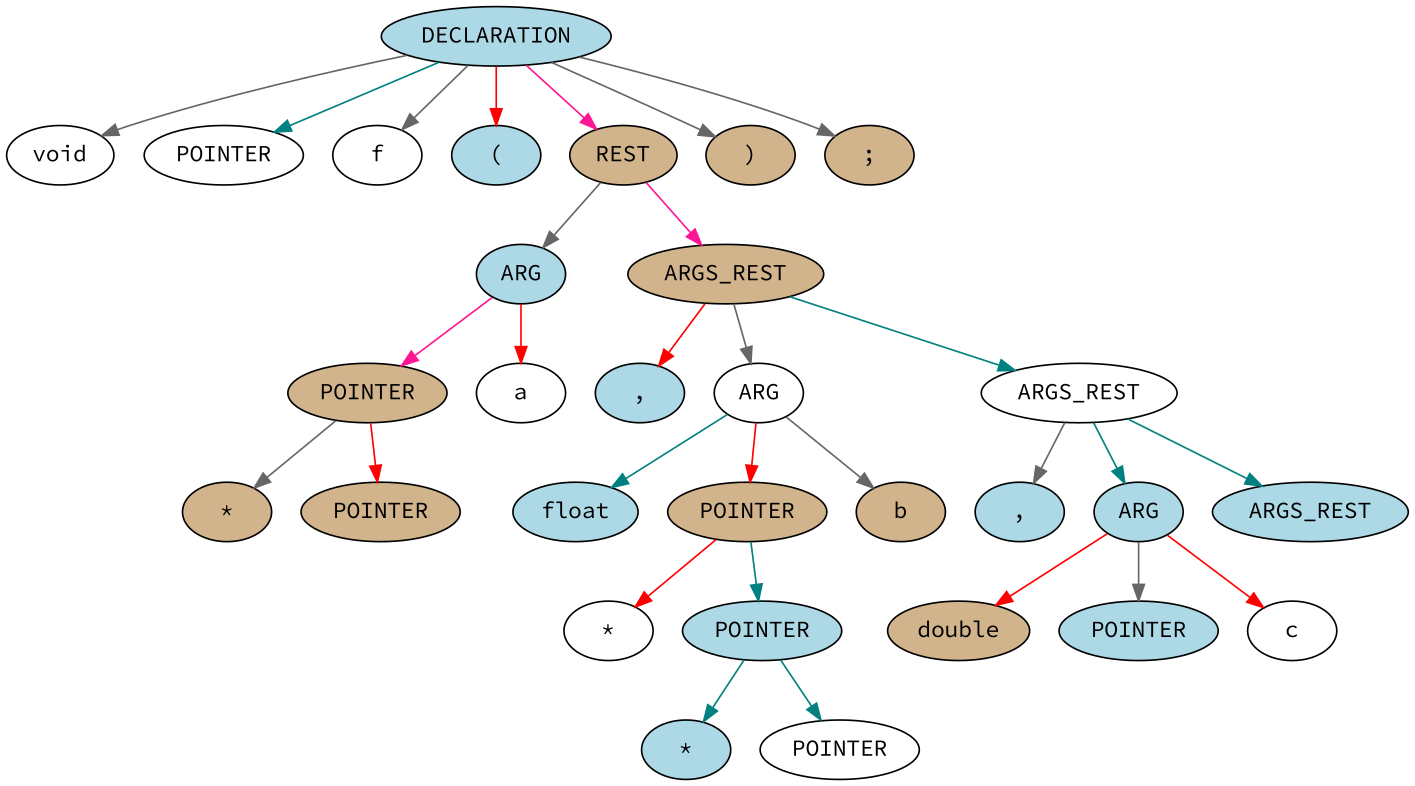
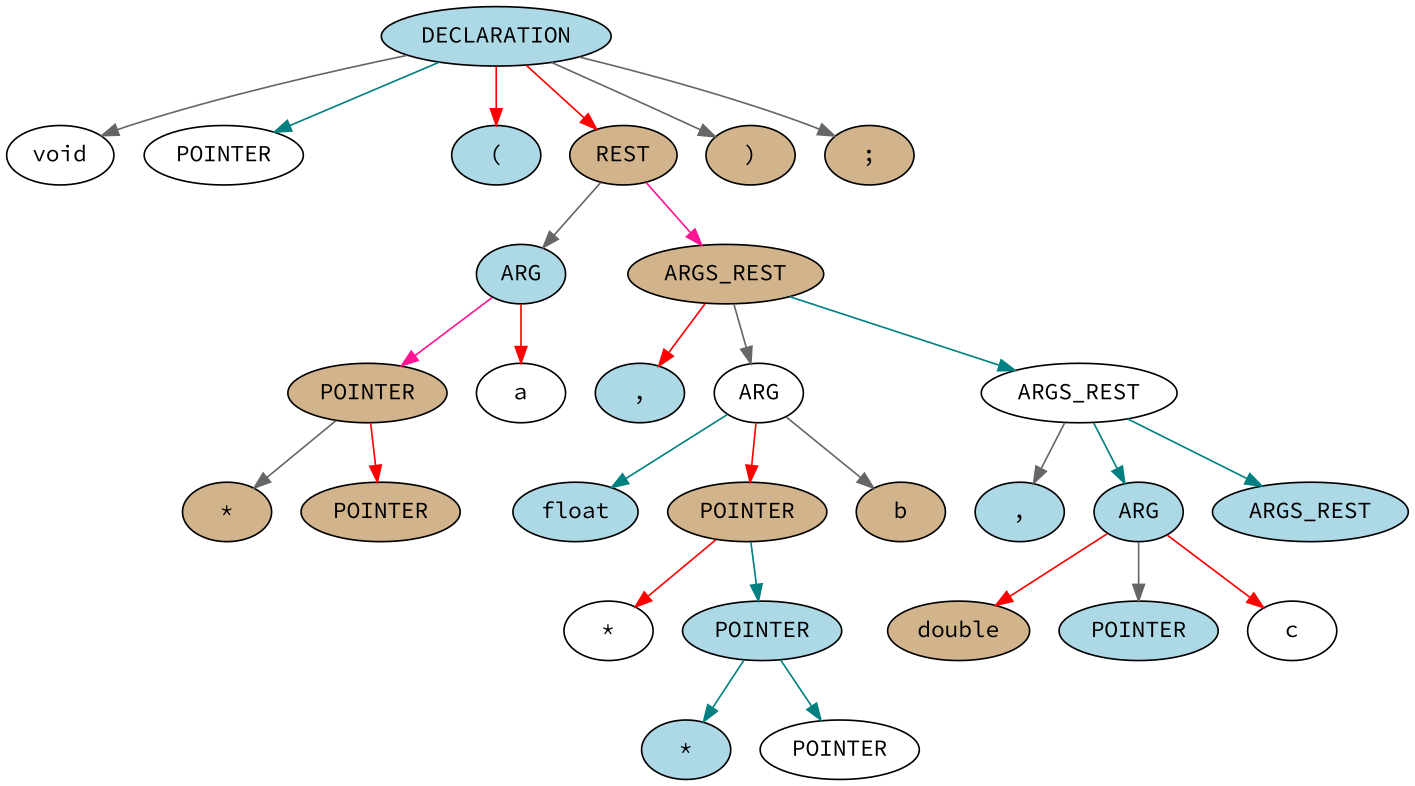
(555, 92) -> (555, 92)
(377, 155) -> none
